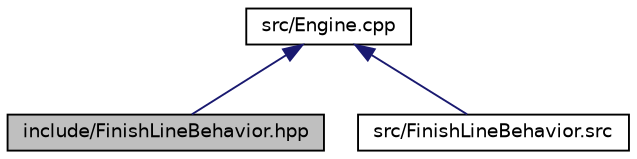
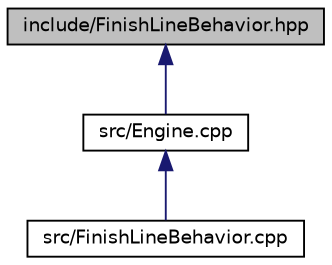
(239, 85) -> (166, 89)
(494, 133) -> (166, 239)
